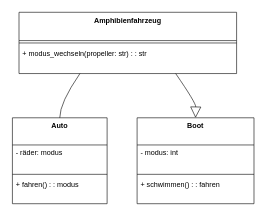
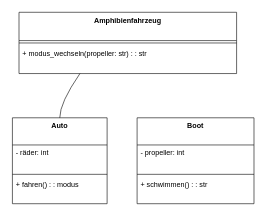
(186, 89) -> none
(41, 153) -> (36, 153)
(161, 153) -> (167, 153)
(182, 185) -> (176, 185)
